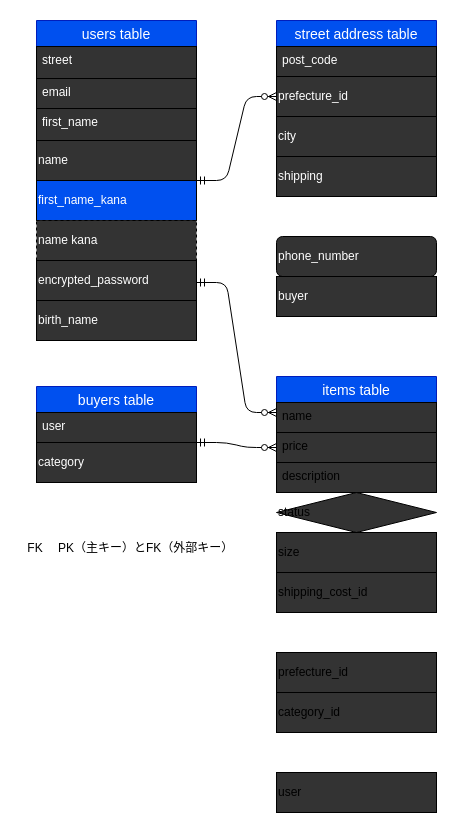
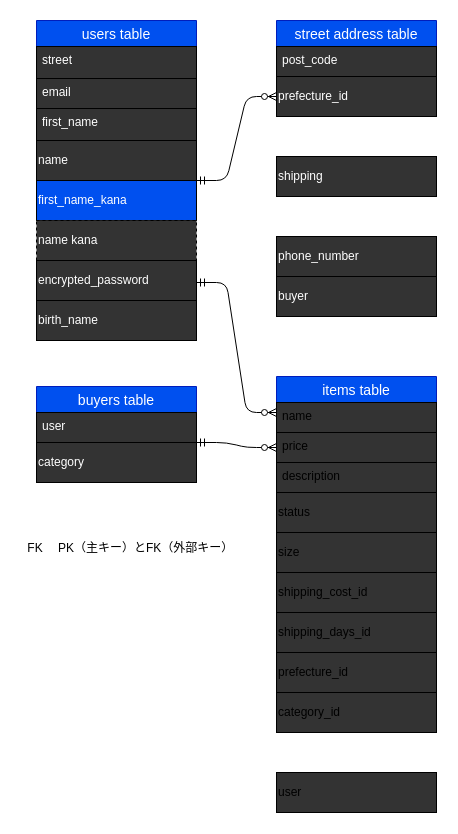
(357, 137) -> none
(357, 257) -> (357, 257)
(357, 513) -> (357, 513)
none -> (357, 633)
